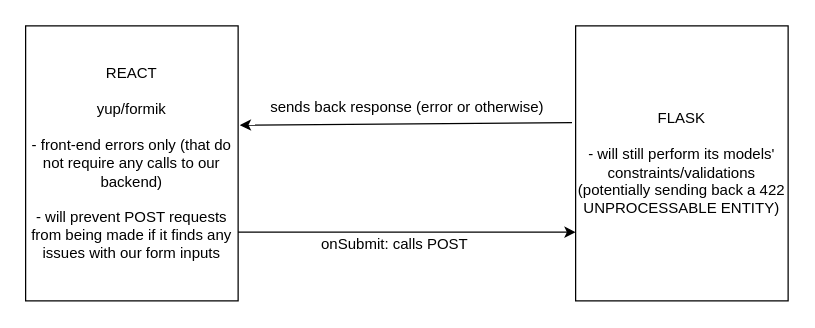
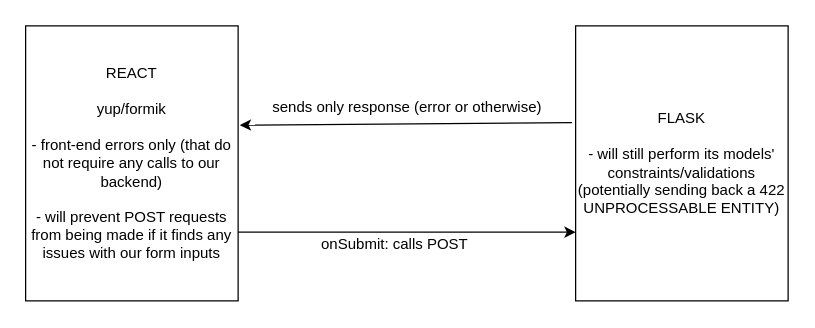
(408, 107) -> (408, 107)
